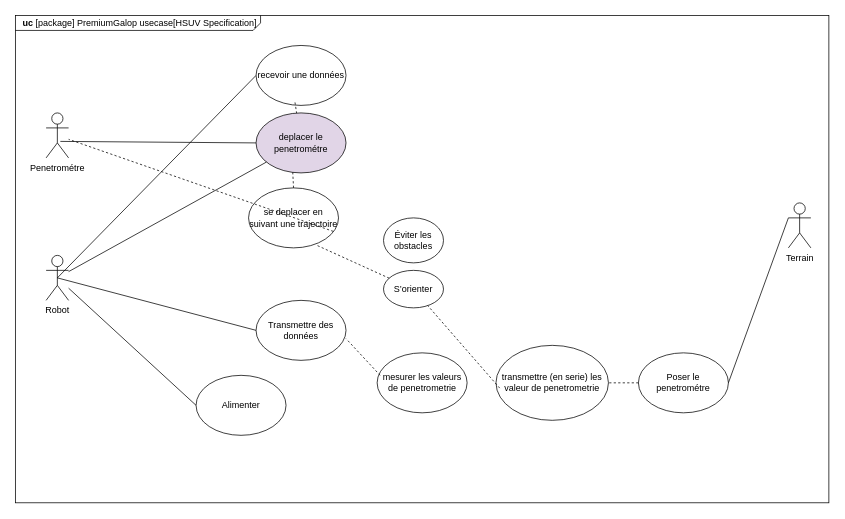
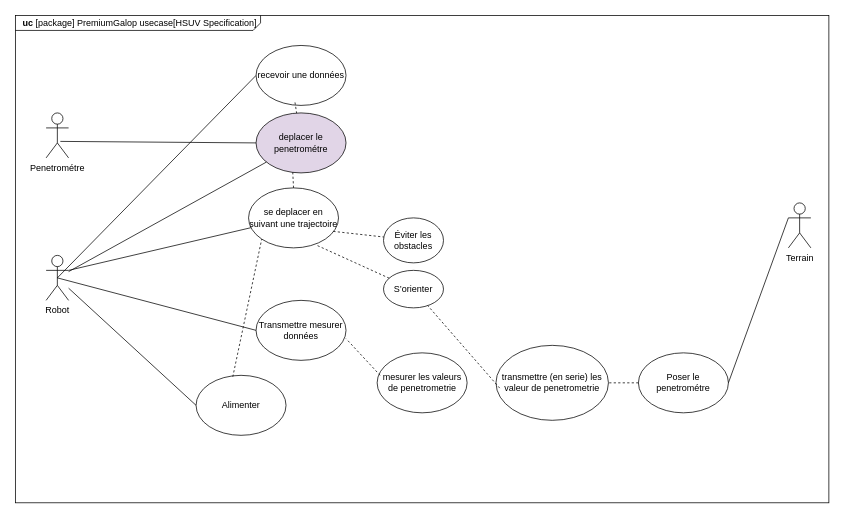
(172, 175) -> (357, 234)
none -> (162, 248)
none -> (248, 306)
(301, 330) -> (301, 330)
